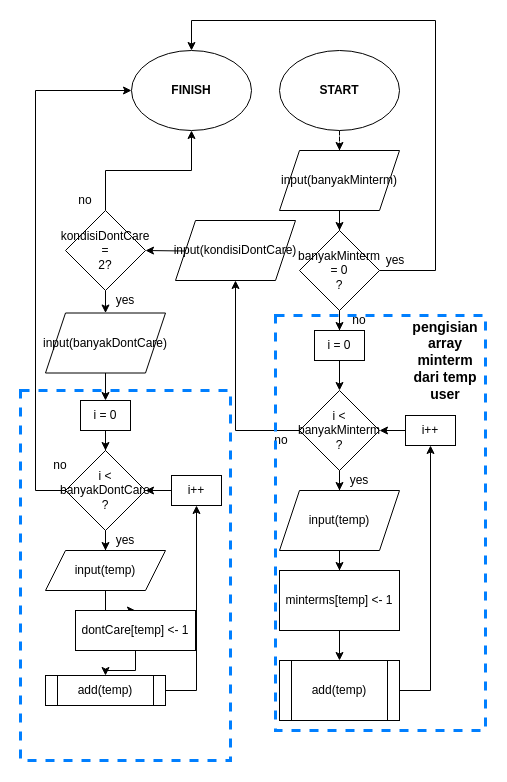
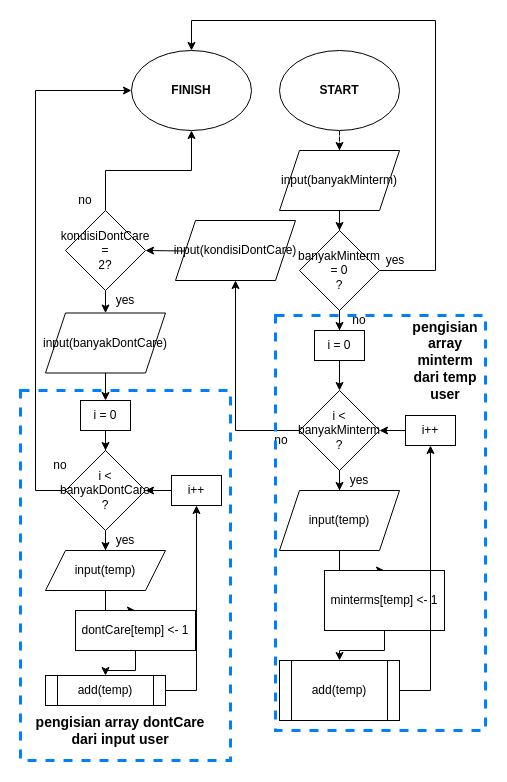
(340, 601) -> (385, 601)
none -> (121, 731)
